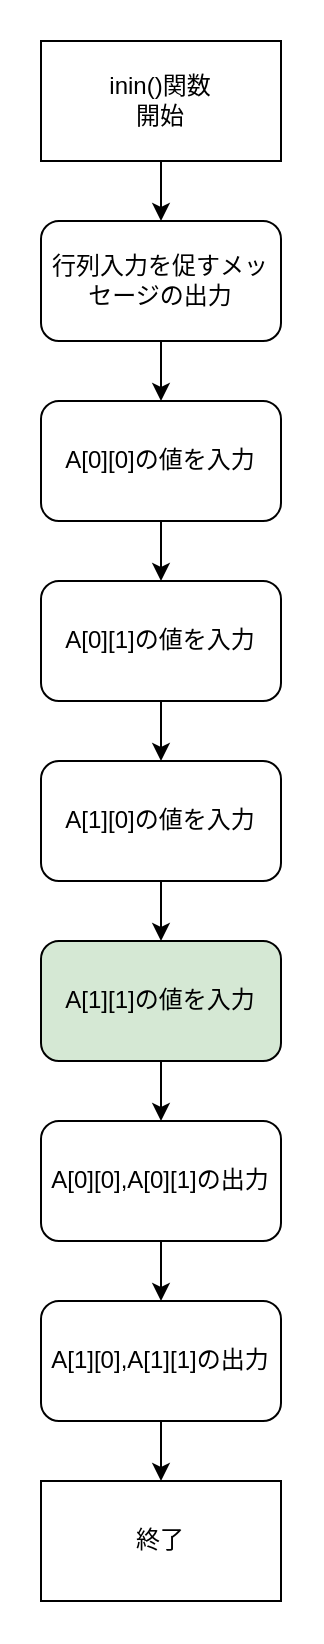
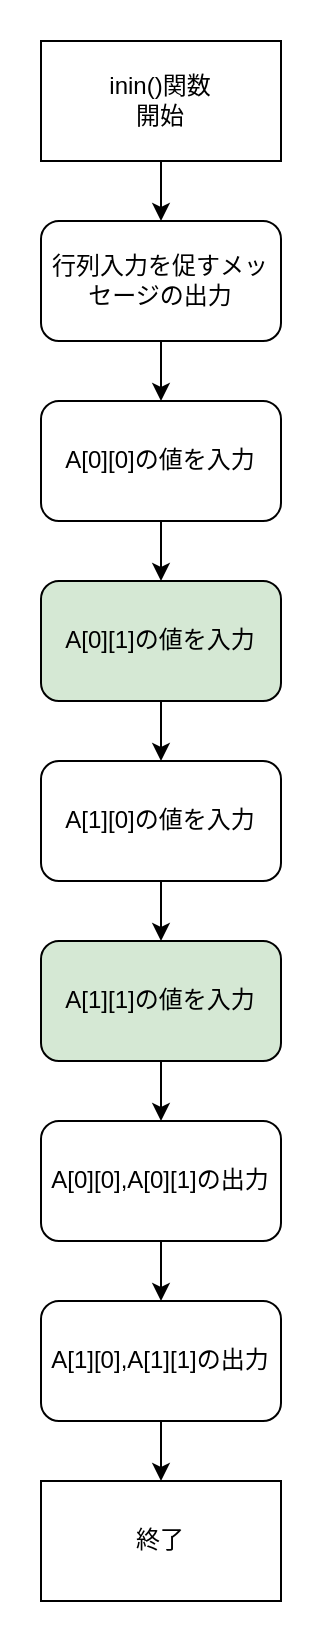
(161, 641) -> (161, 641)
